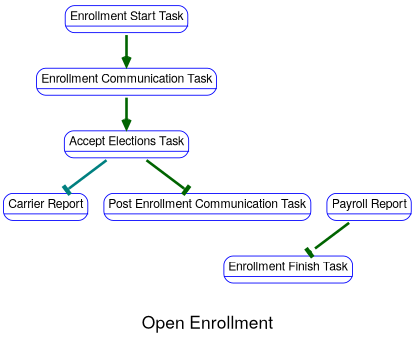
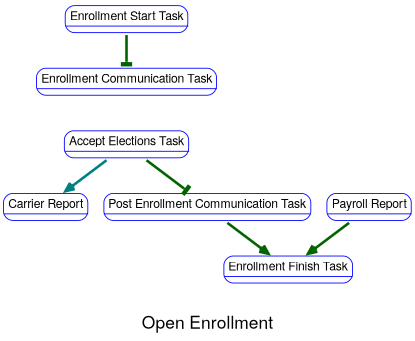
(127, 48) -> (127, 48)
(127, 109) -> none
(88, 174) -> (88, 174)
none -> (244, 236)
(332, 236) -> (332, 236)
